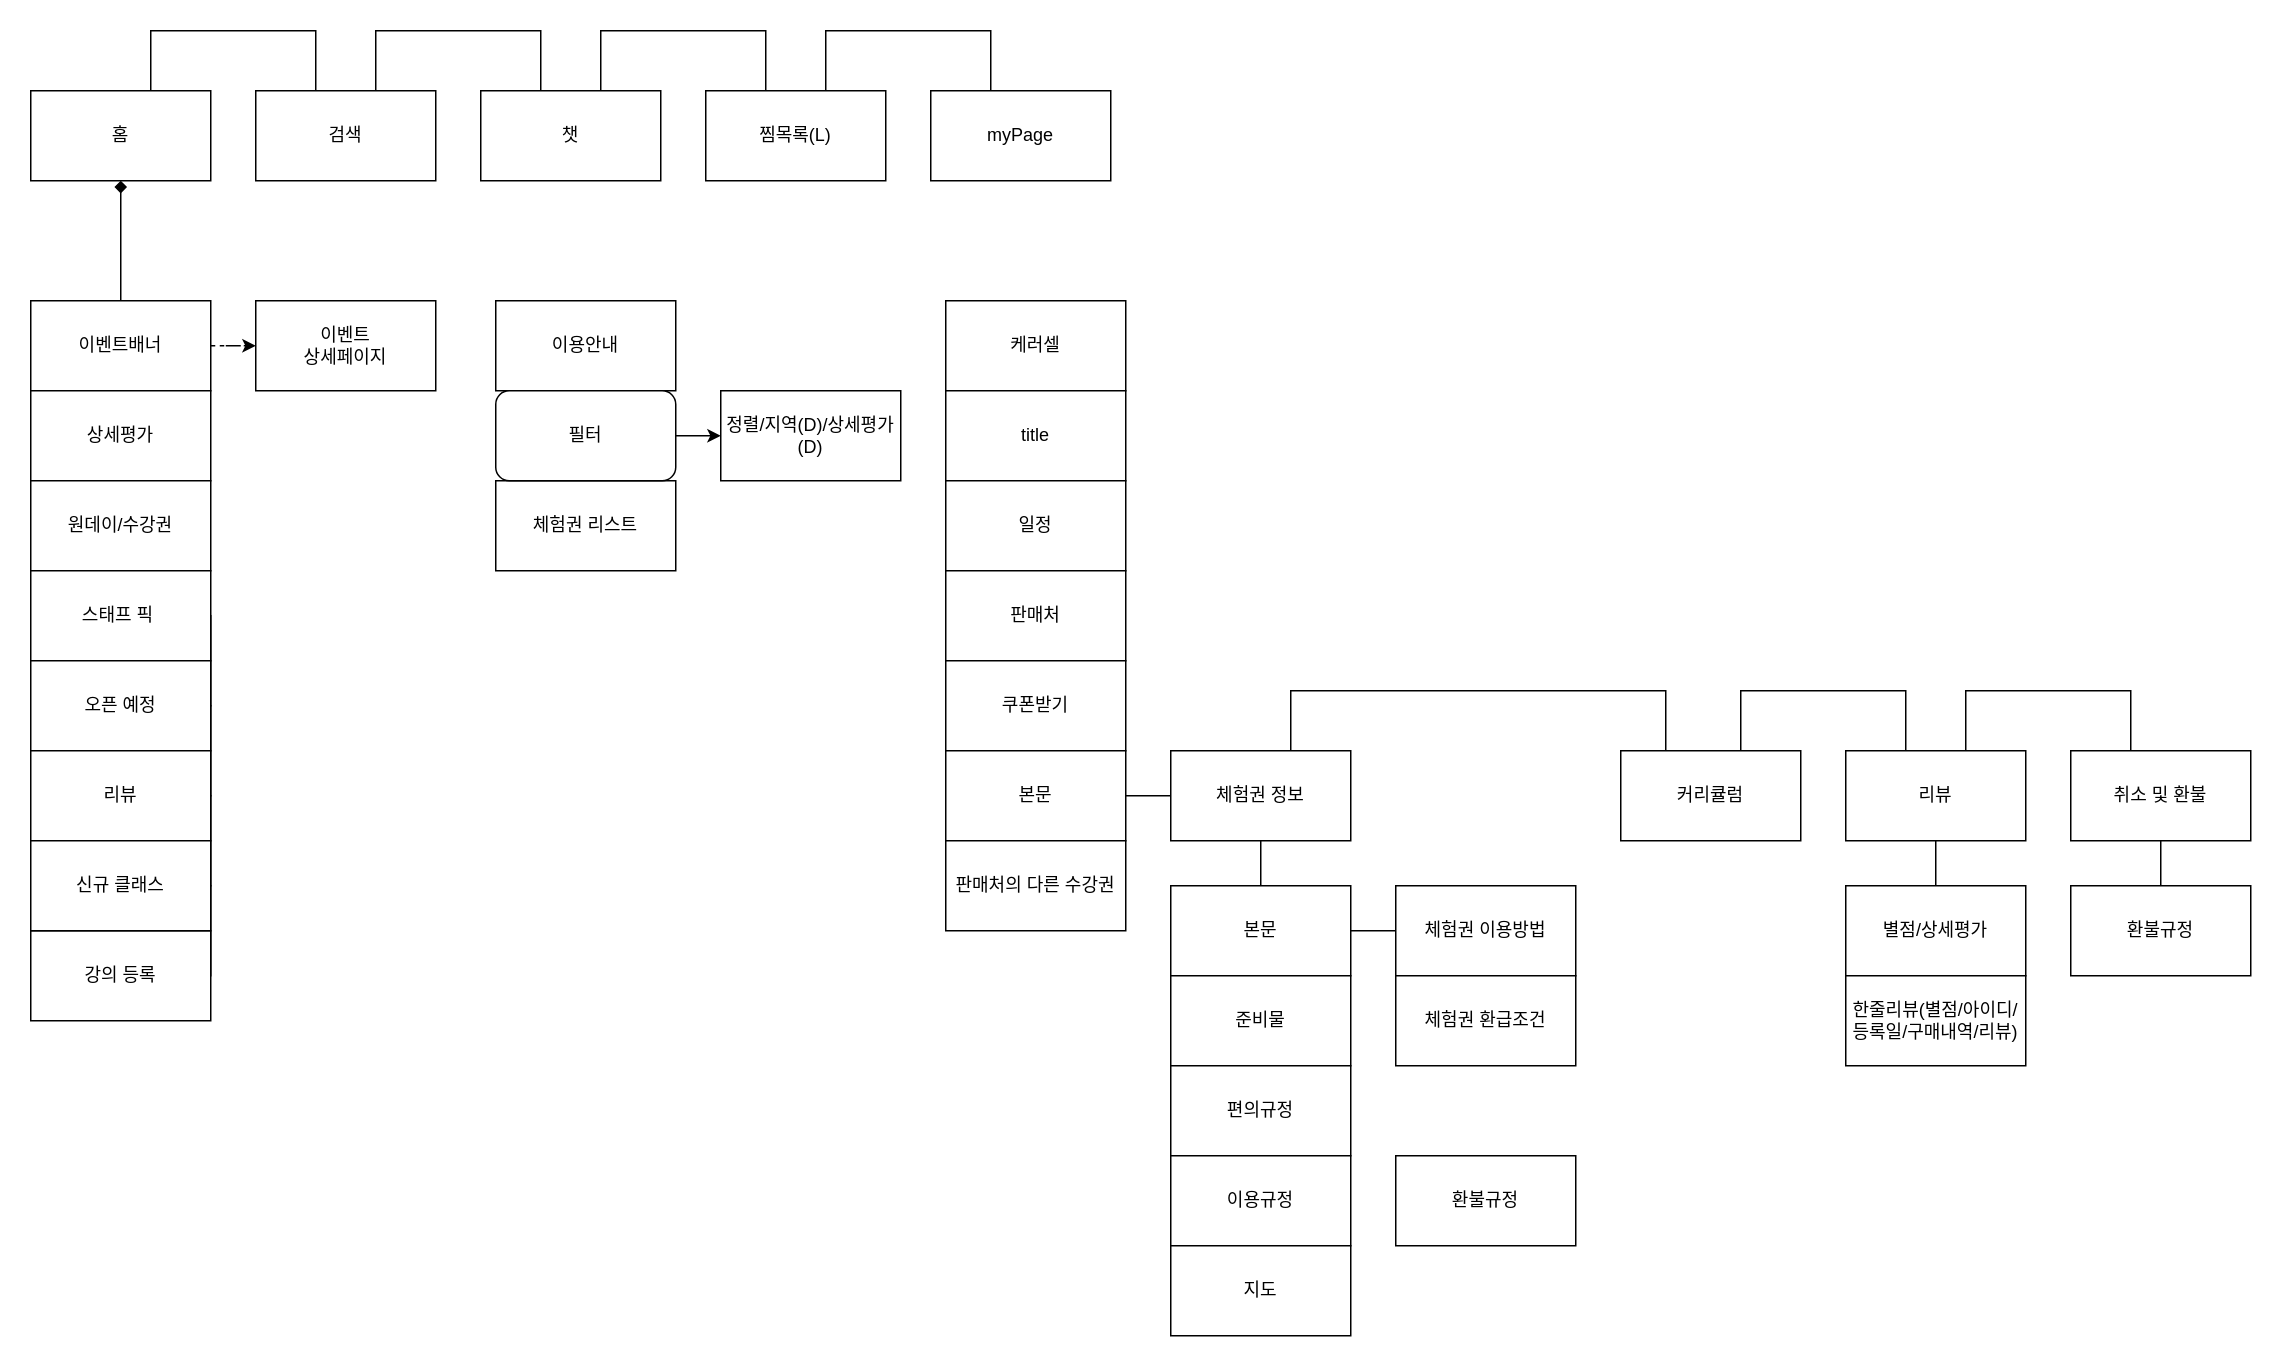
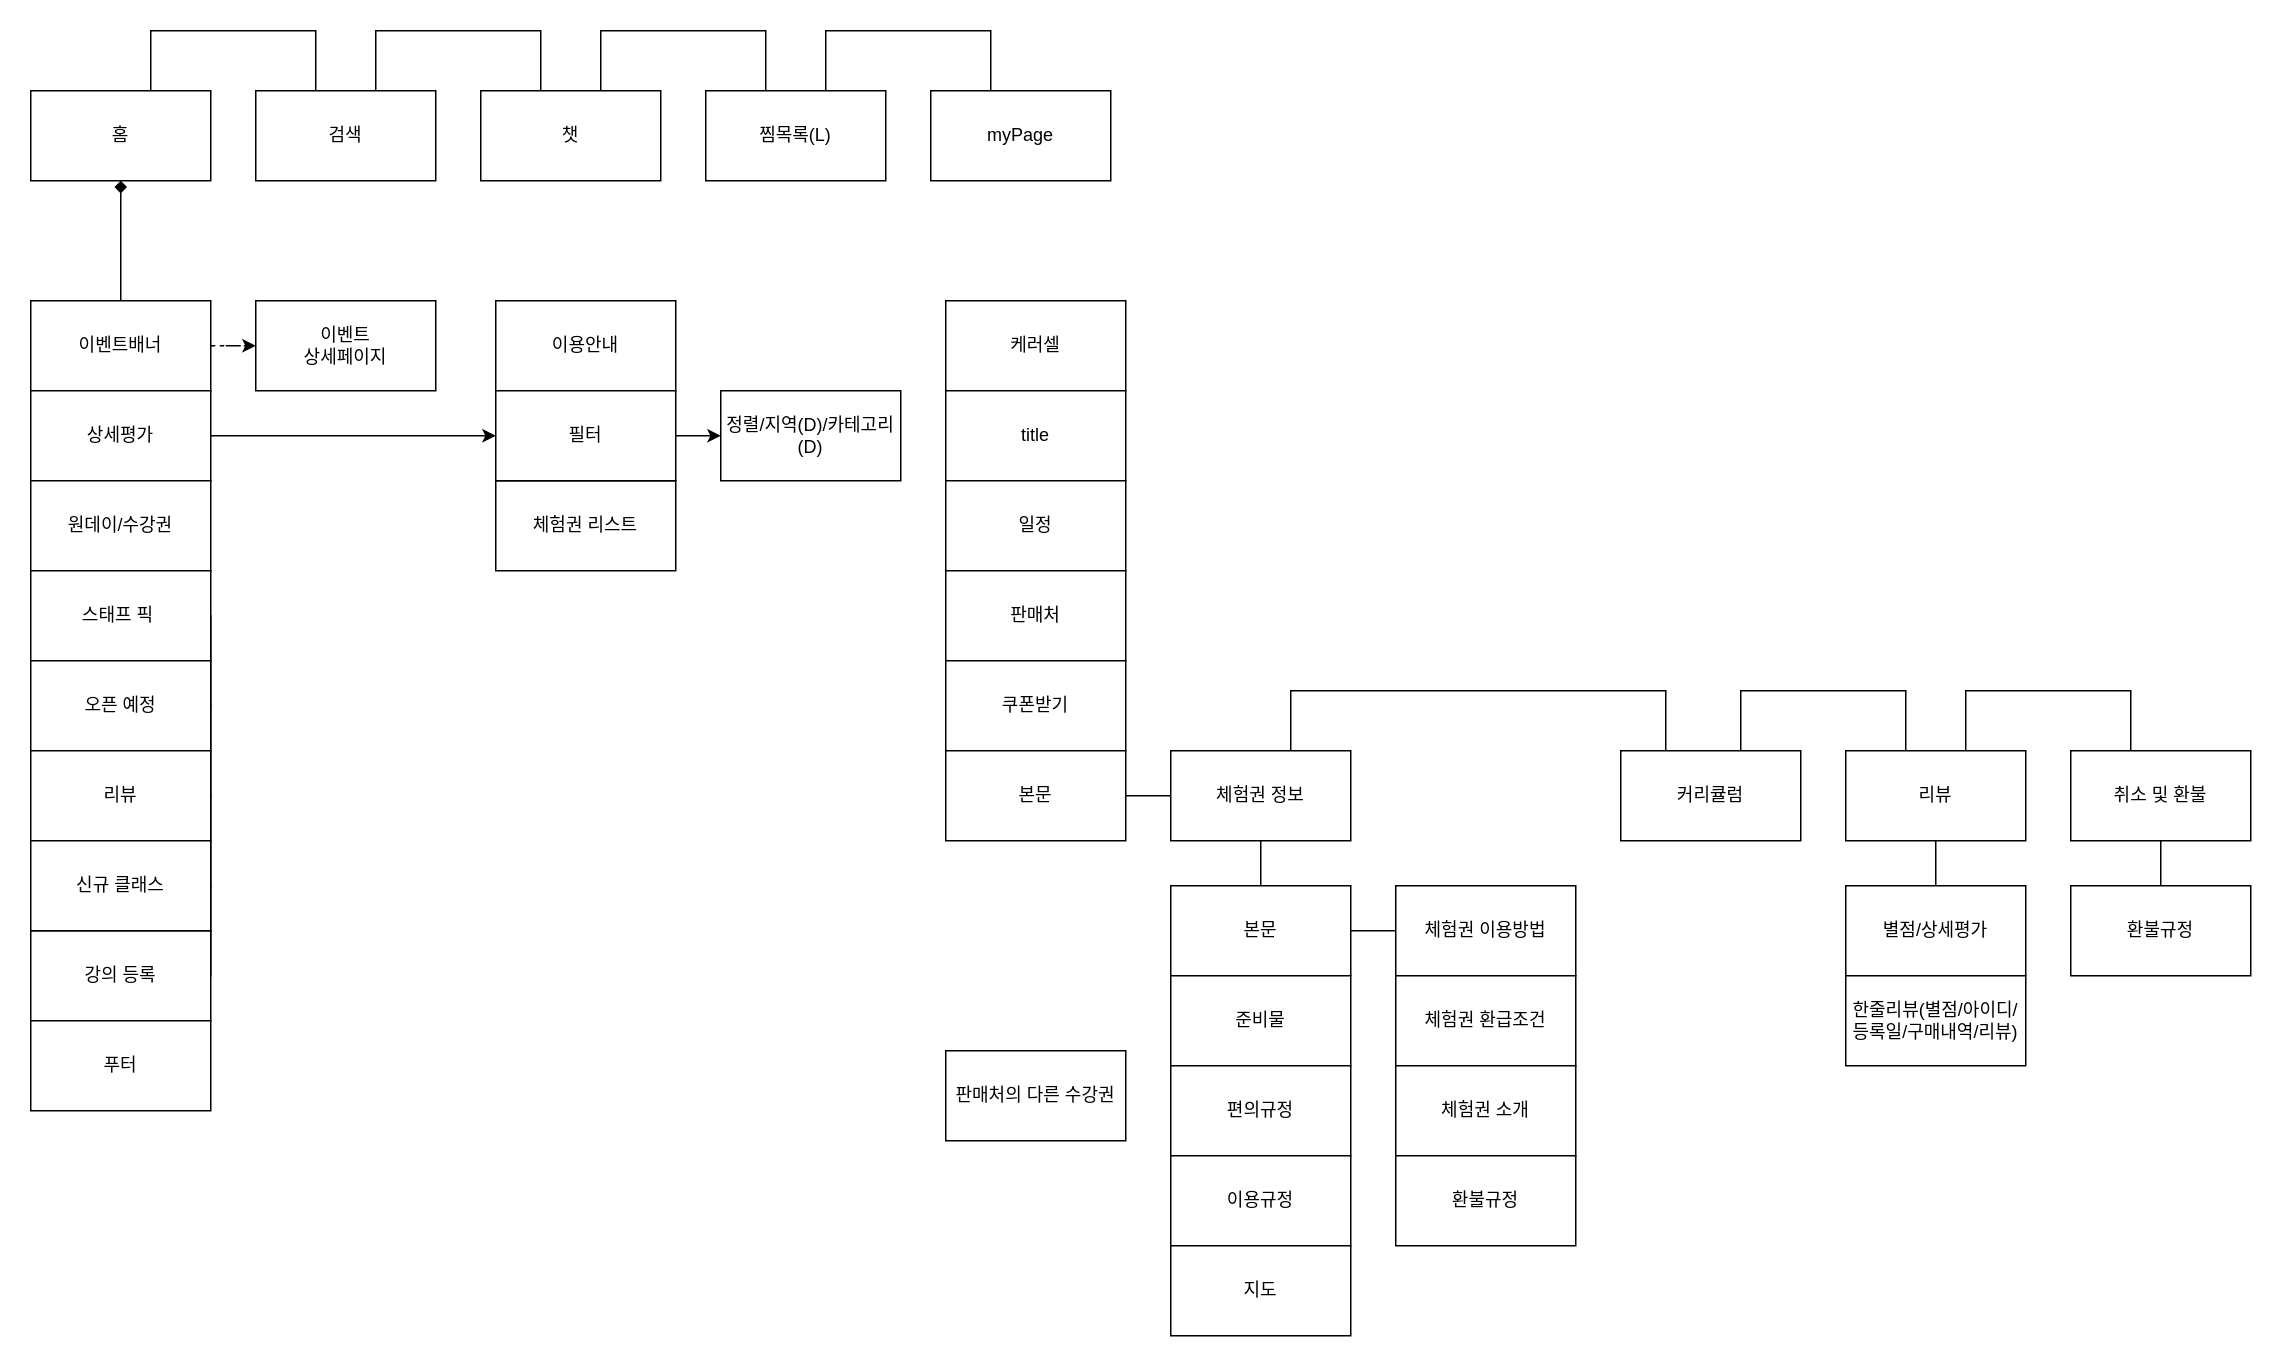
none -> (348, 436)
(586, 436) -> (586, 436)
(811, 436) -> (811, 436)
(1036, 886) -> (1036, 1096)
none -> (121, 1066)
none -> (1486, 1111)
